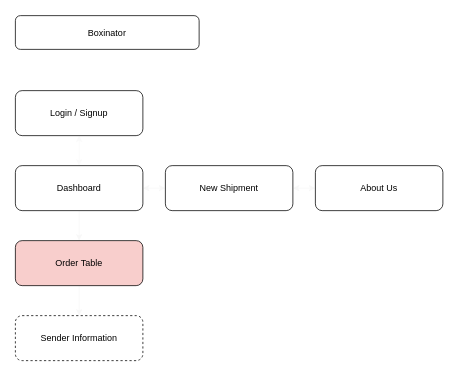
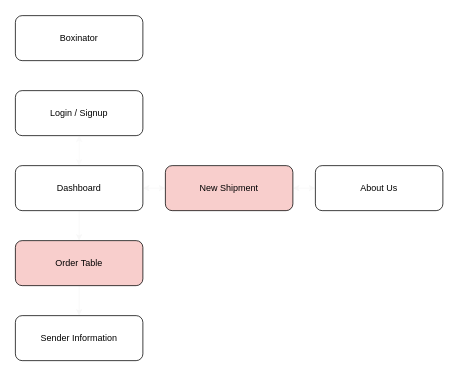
(107, 32) -> (79, 38)
(229, 188) -> (229, 188)
(79, 338) -> (79, 338)
